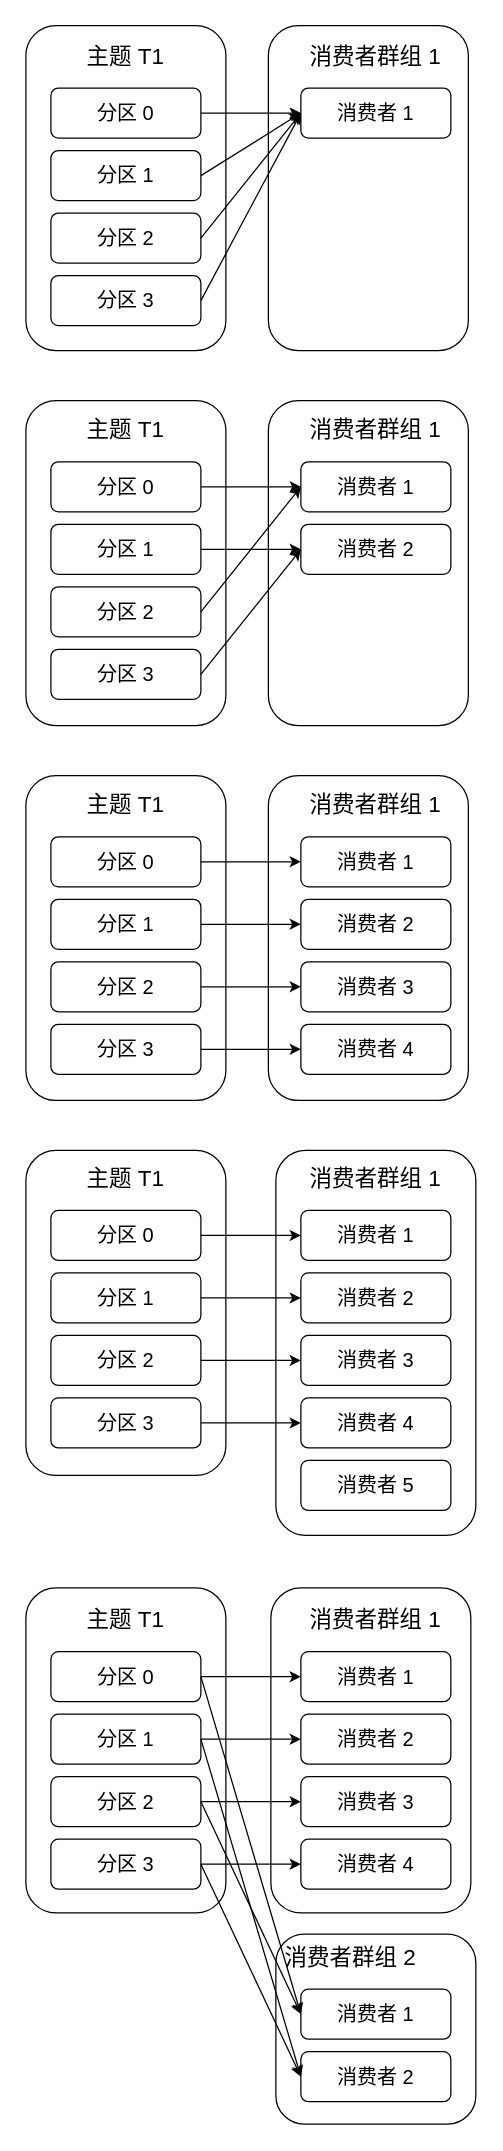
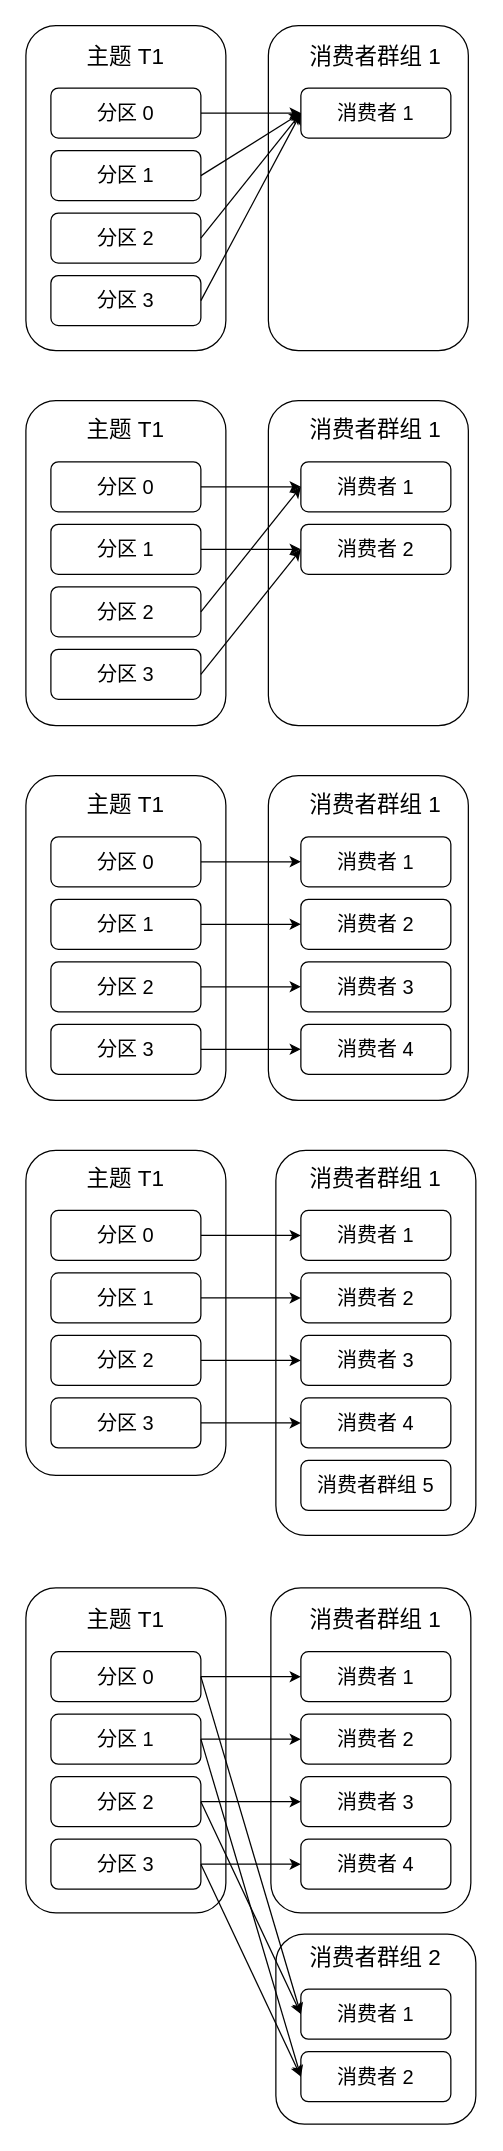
(376, 1486) -> (376, 1486)
(351, 1958) -> (376, 1958)
